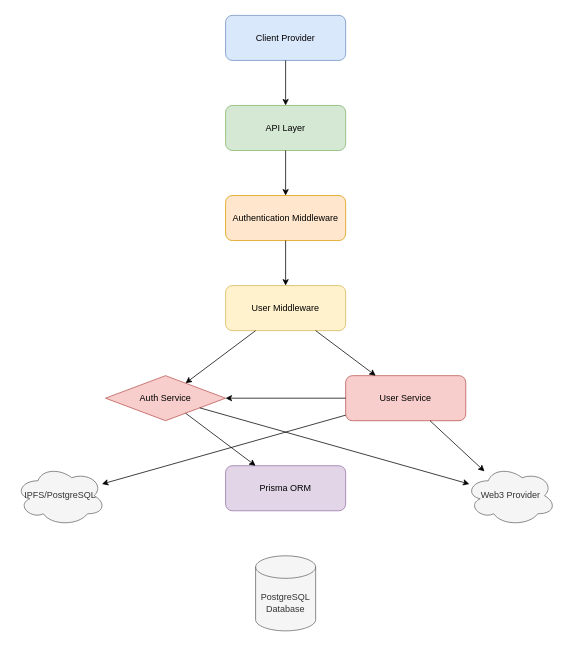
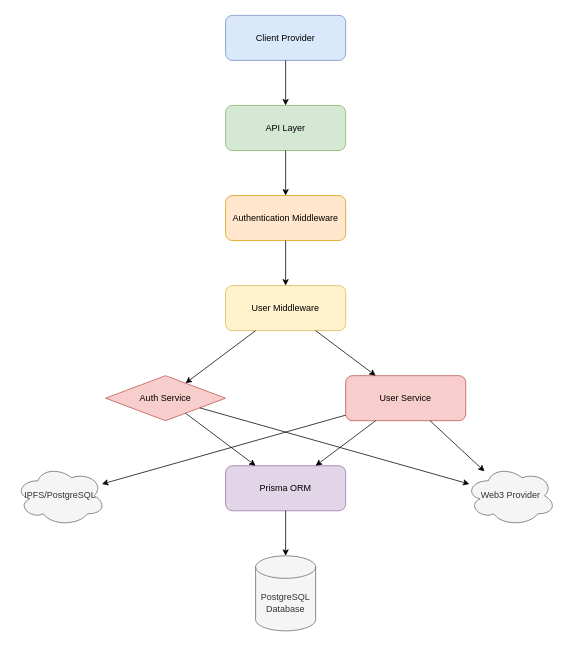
(288, 398) -> (347, 441)
none -> (285, 530)
